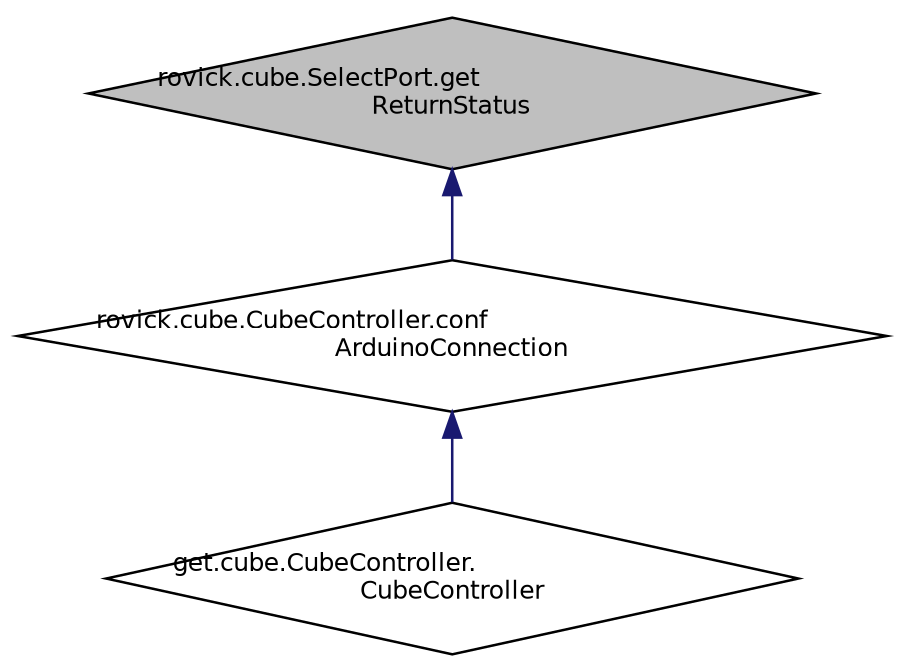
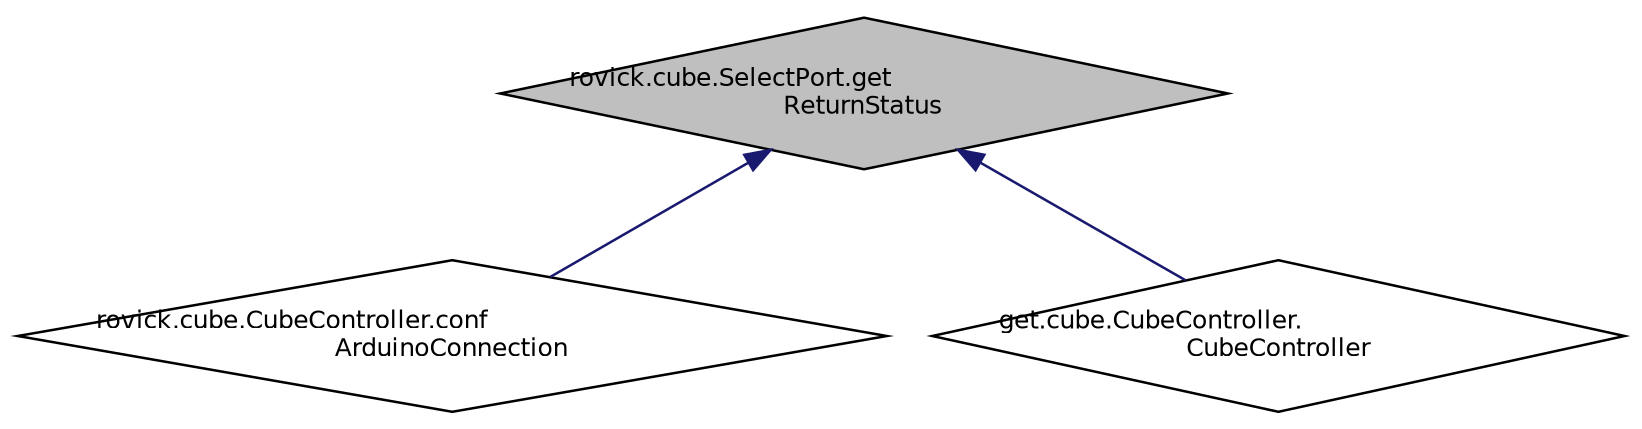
(452, 470) -> (1083, 221)
